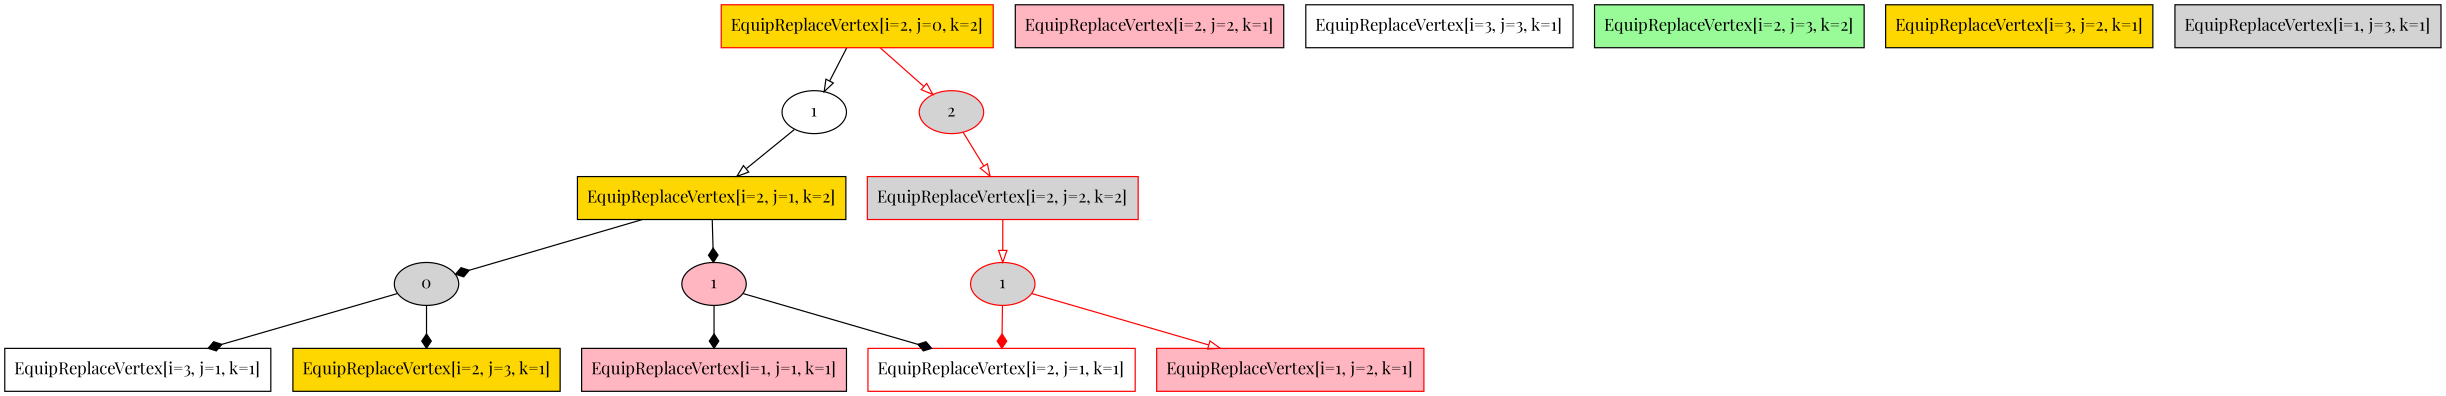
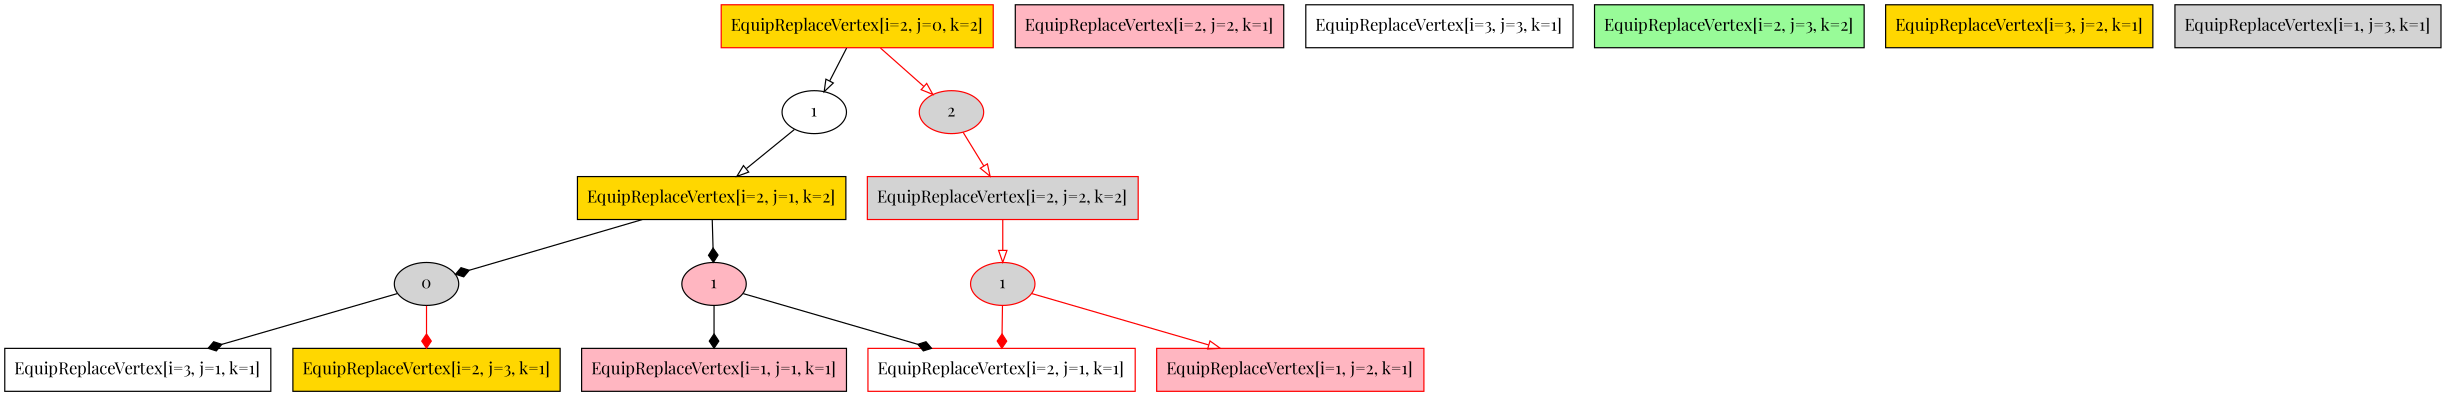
(427, 320) -> (427, 320)
